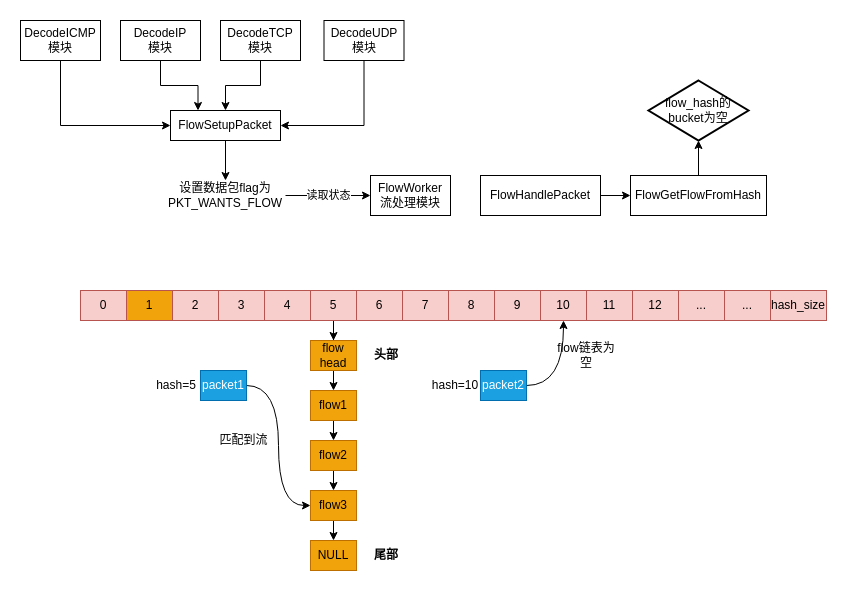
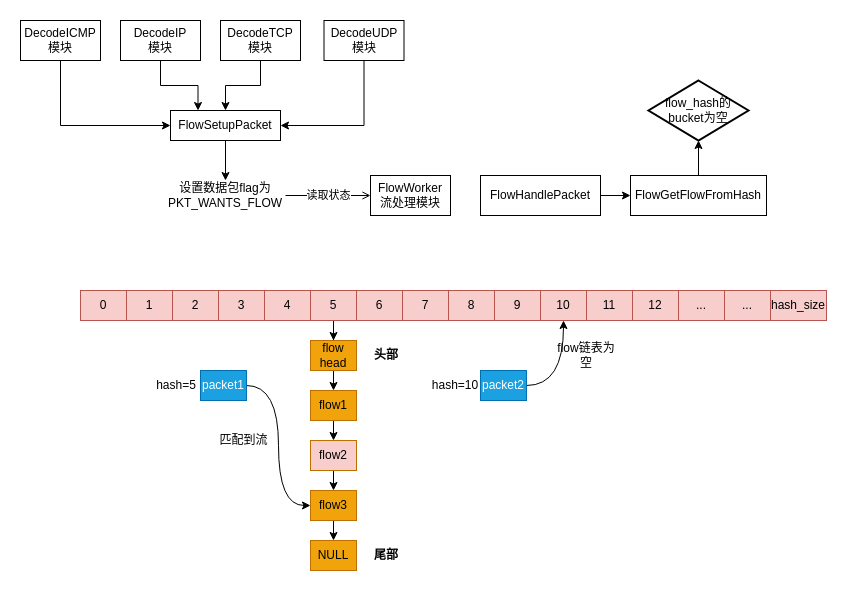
(362, 196) -> (363, 196)
(150, 306) -> (150, 306)
(334, 456) -> (334, 456)
